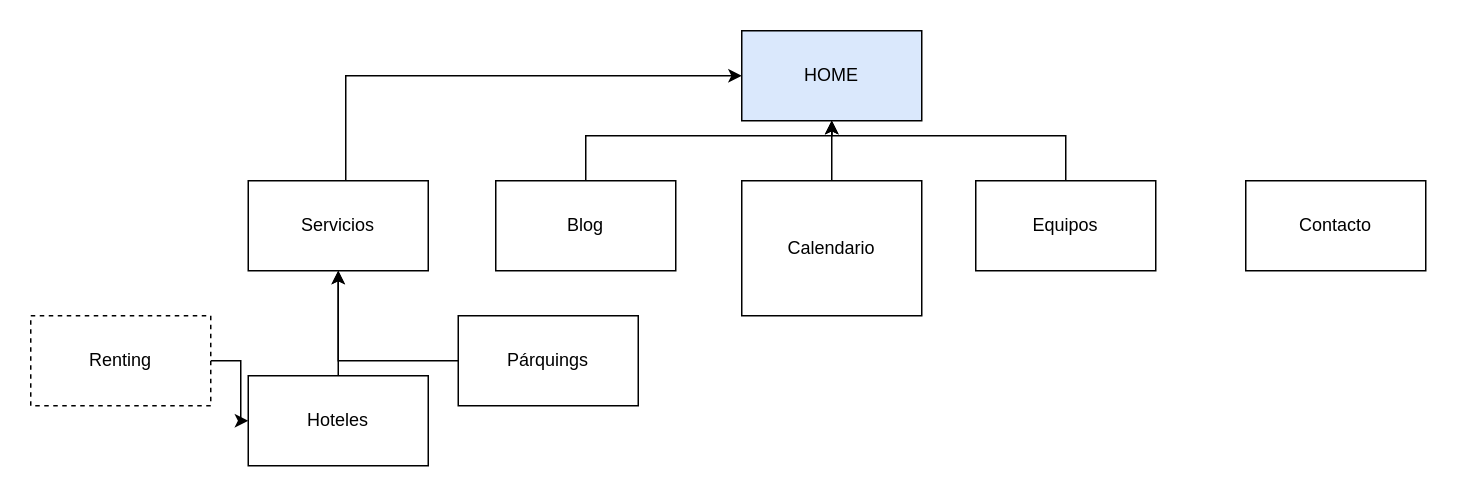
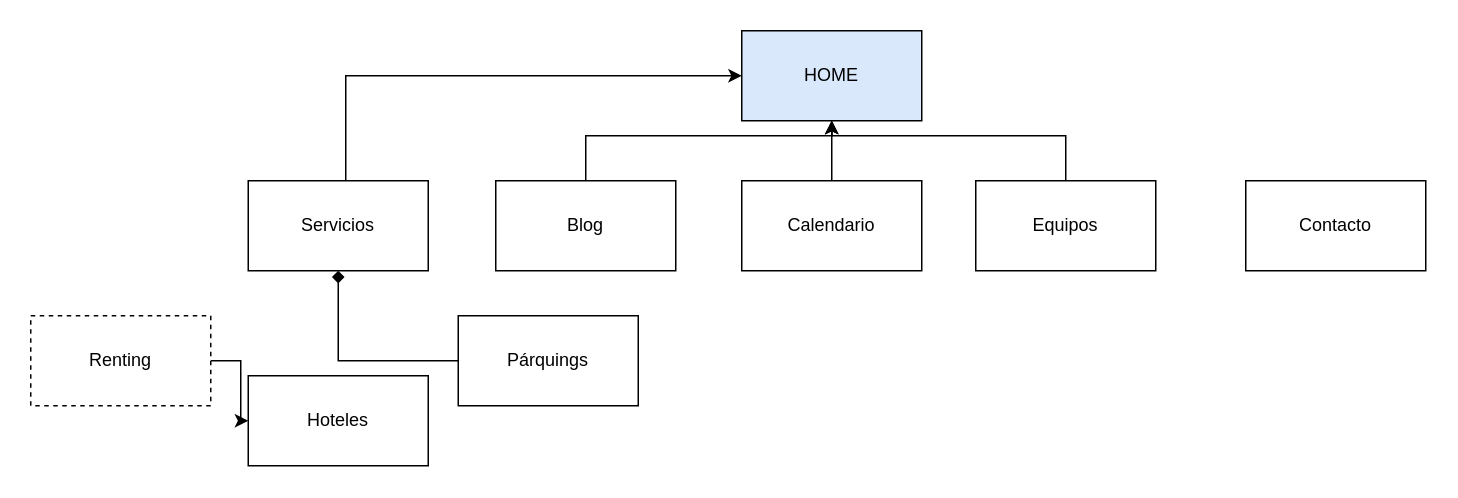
(832, 248) -> (832, 226)
(340, 361) -> (340, 361)
(338, 369) -> none
